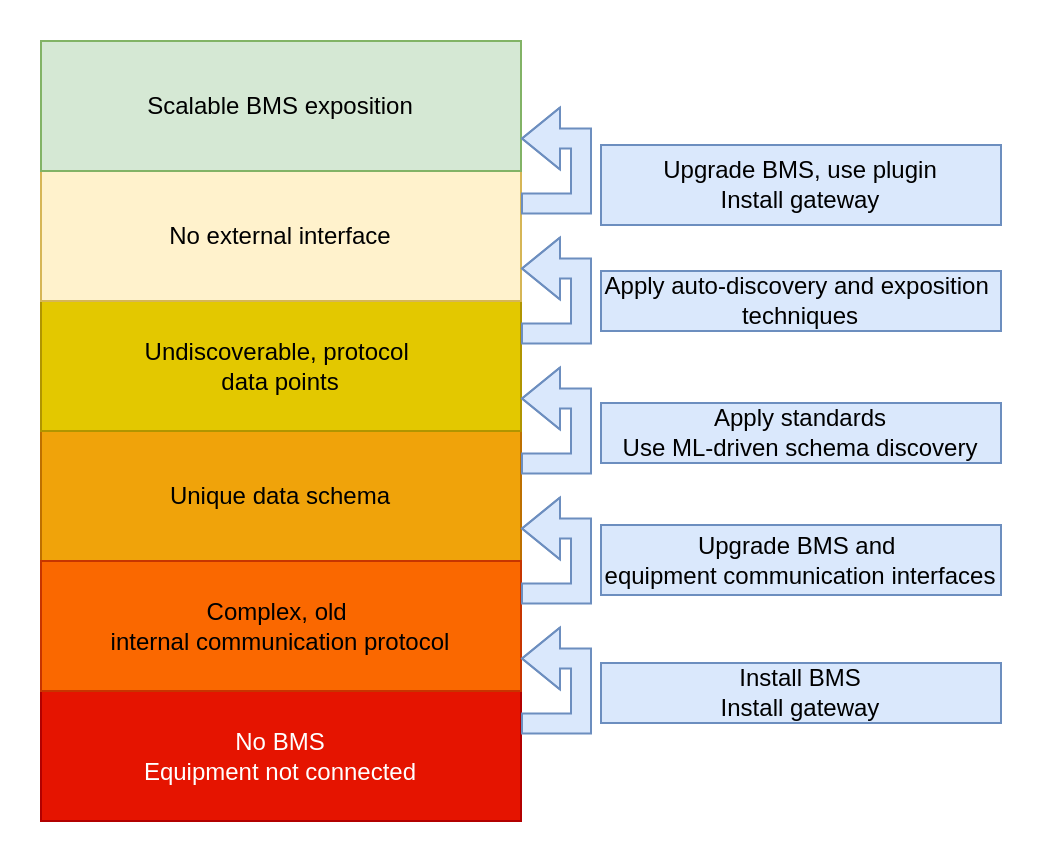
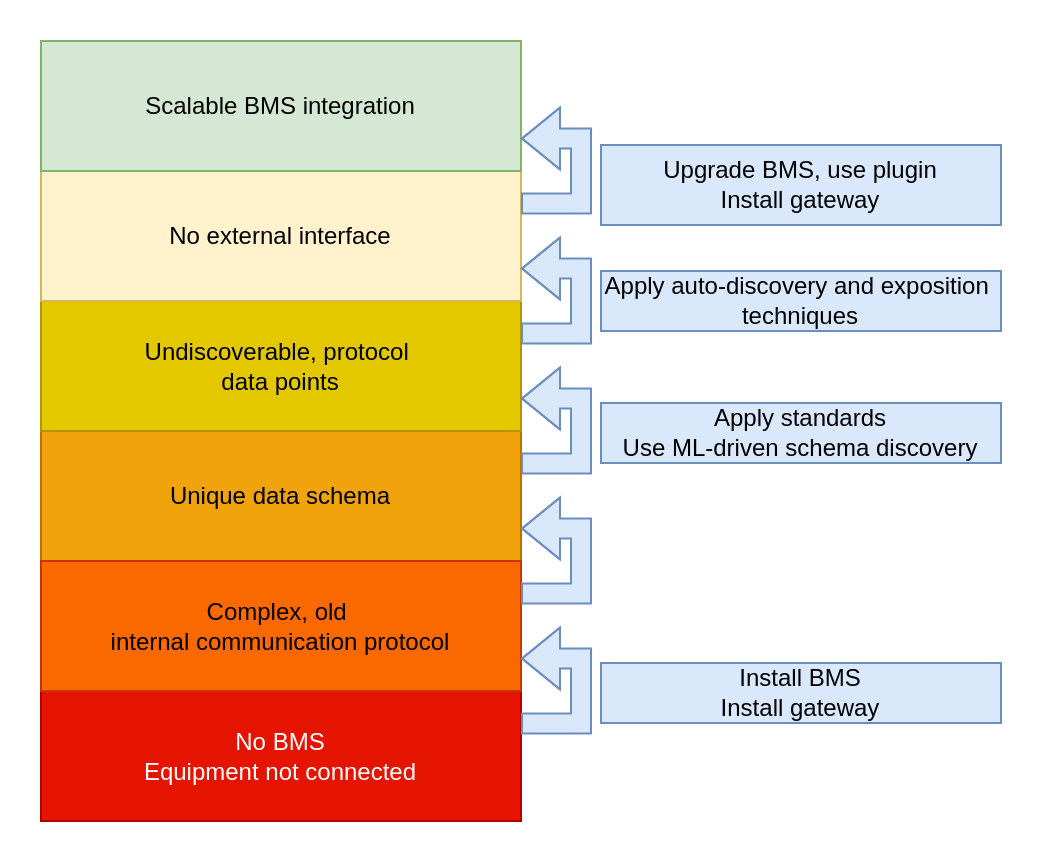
(281, 107) -> (281, 107)
(801, 560) -> none
